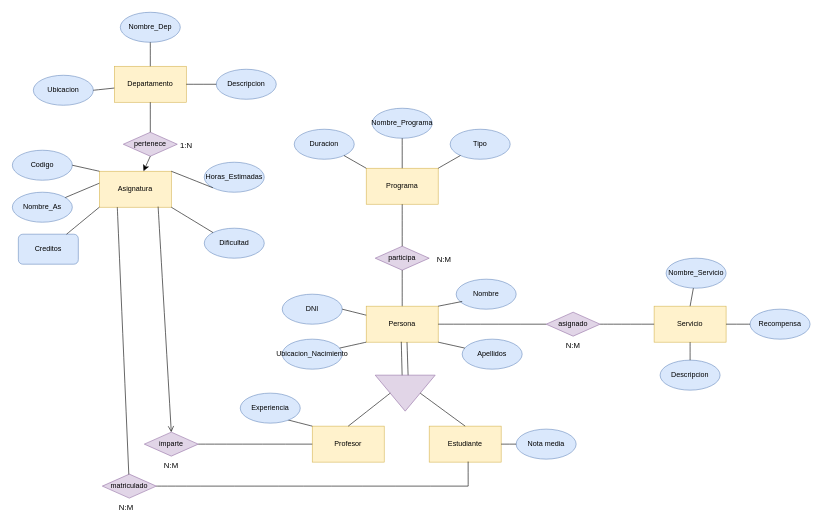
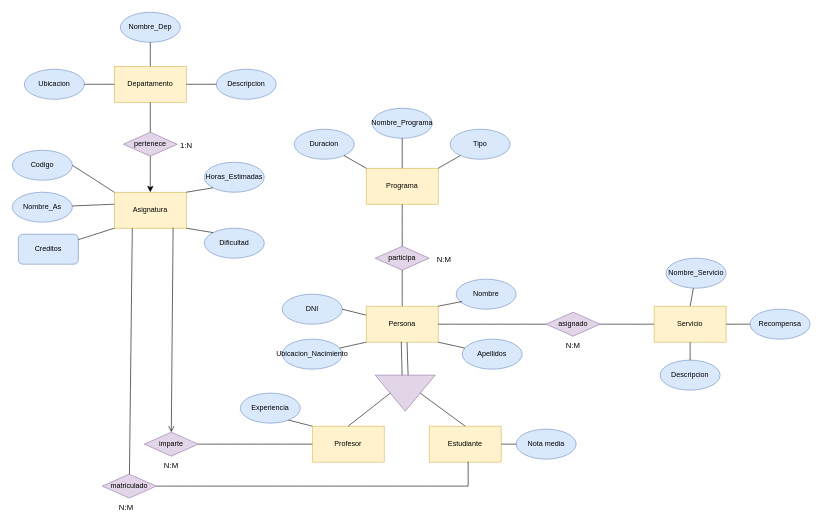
(63, 90) -> (54, 84)
(135, 189) -> (150, 210)
